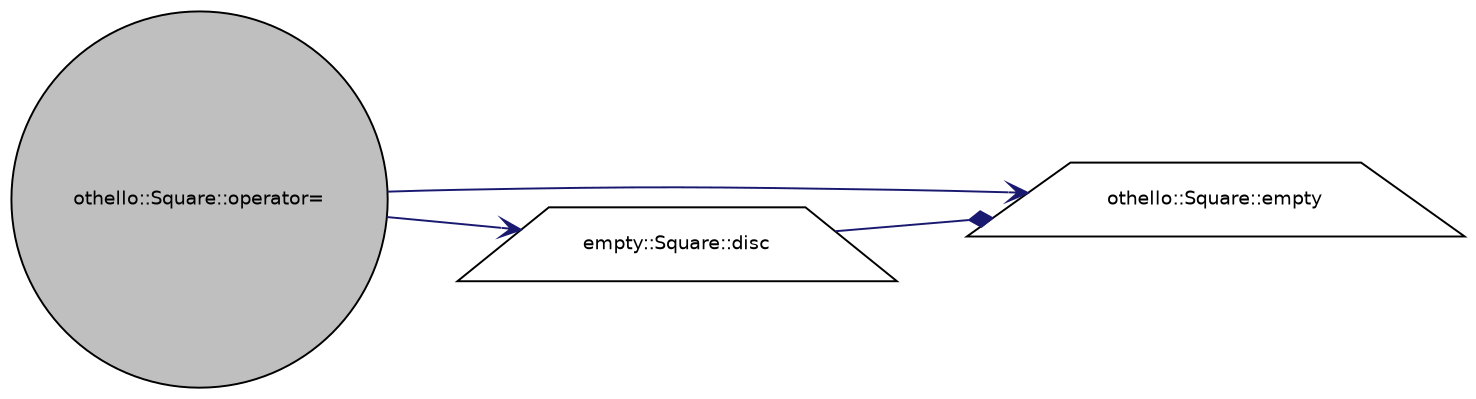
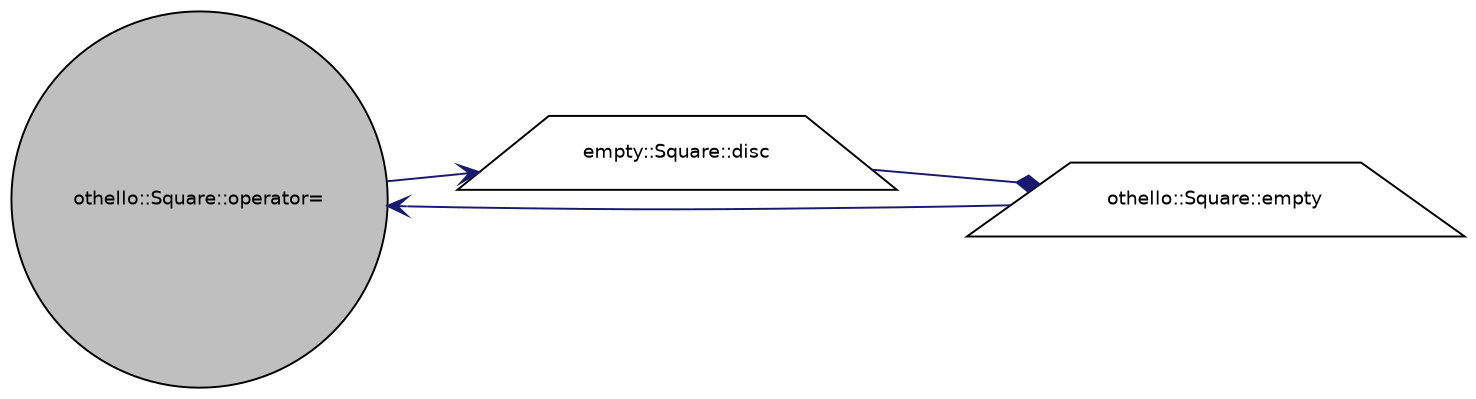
(698, 187) -> (709, 209)
